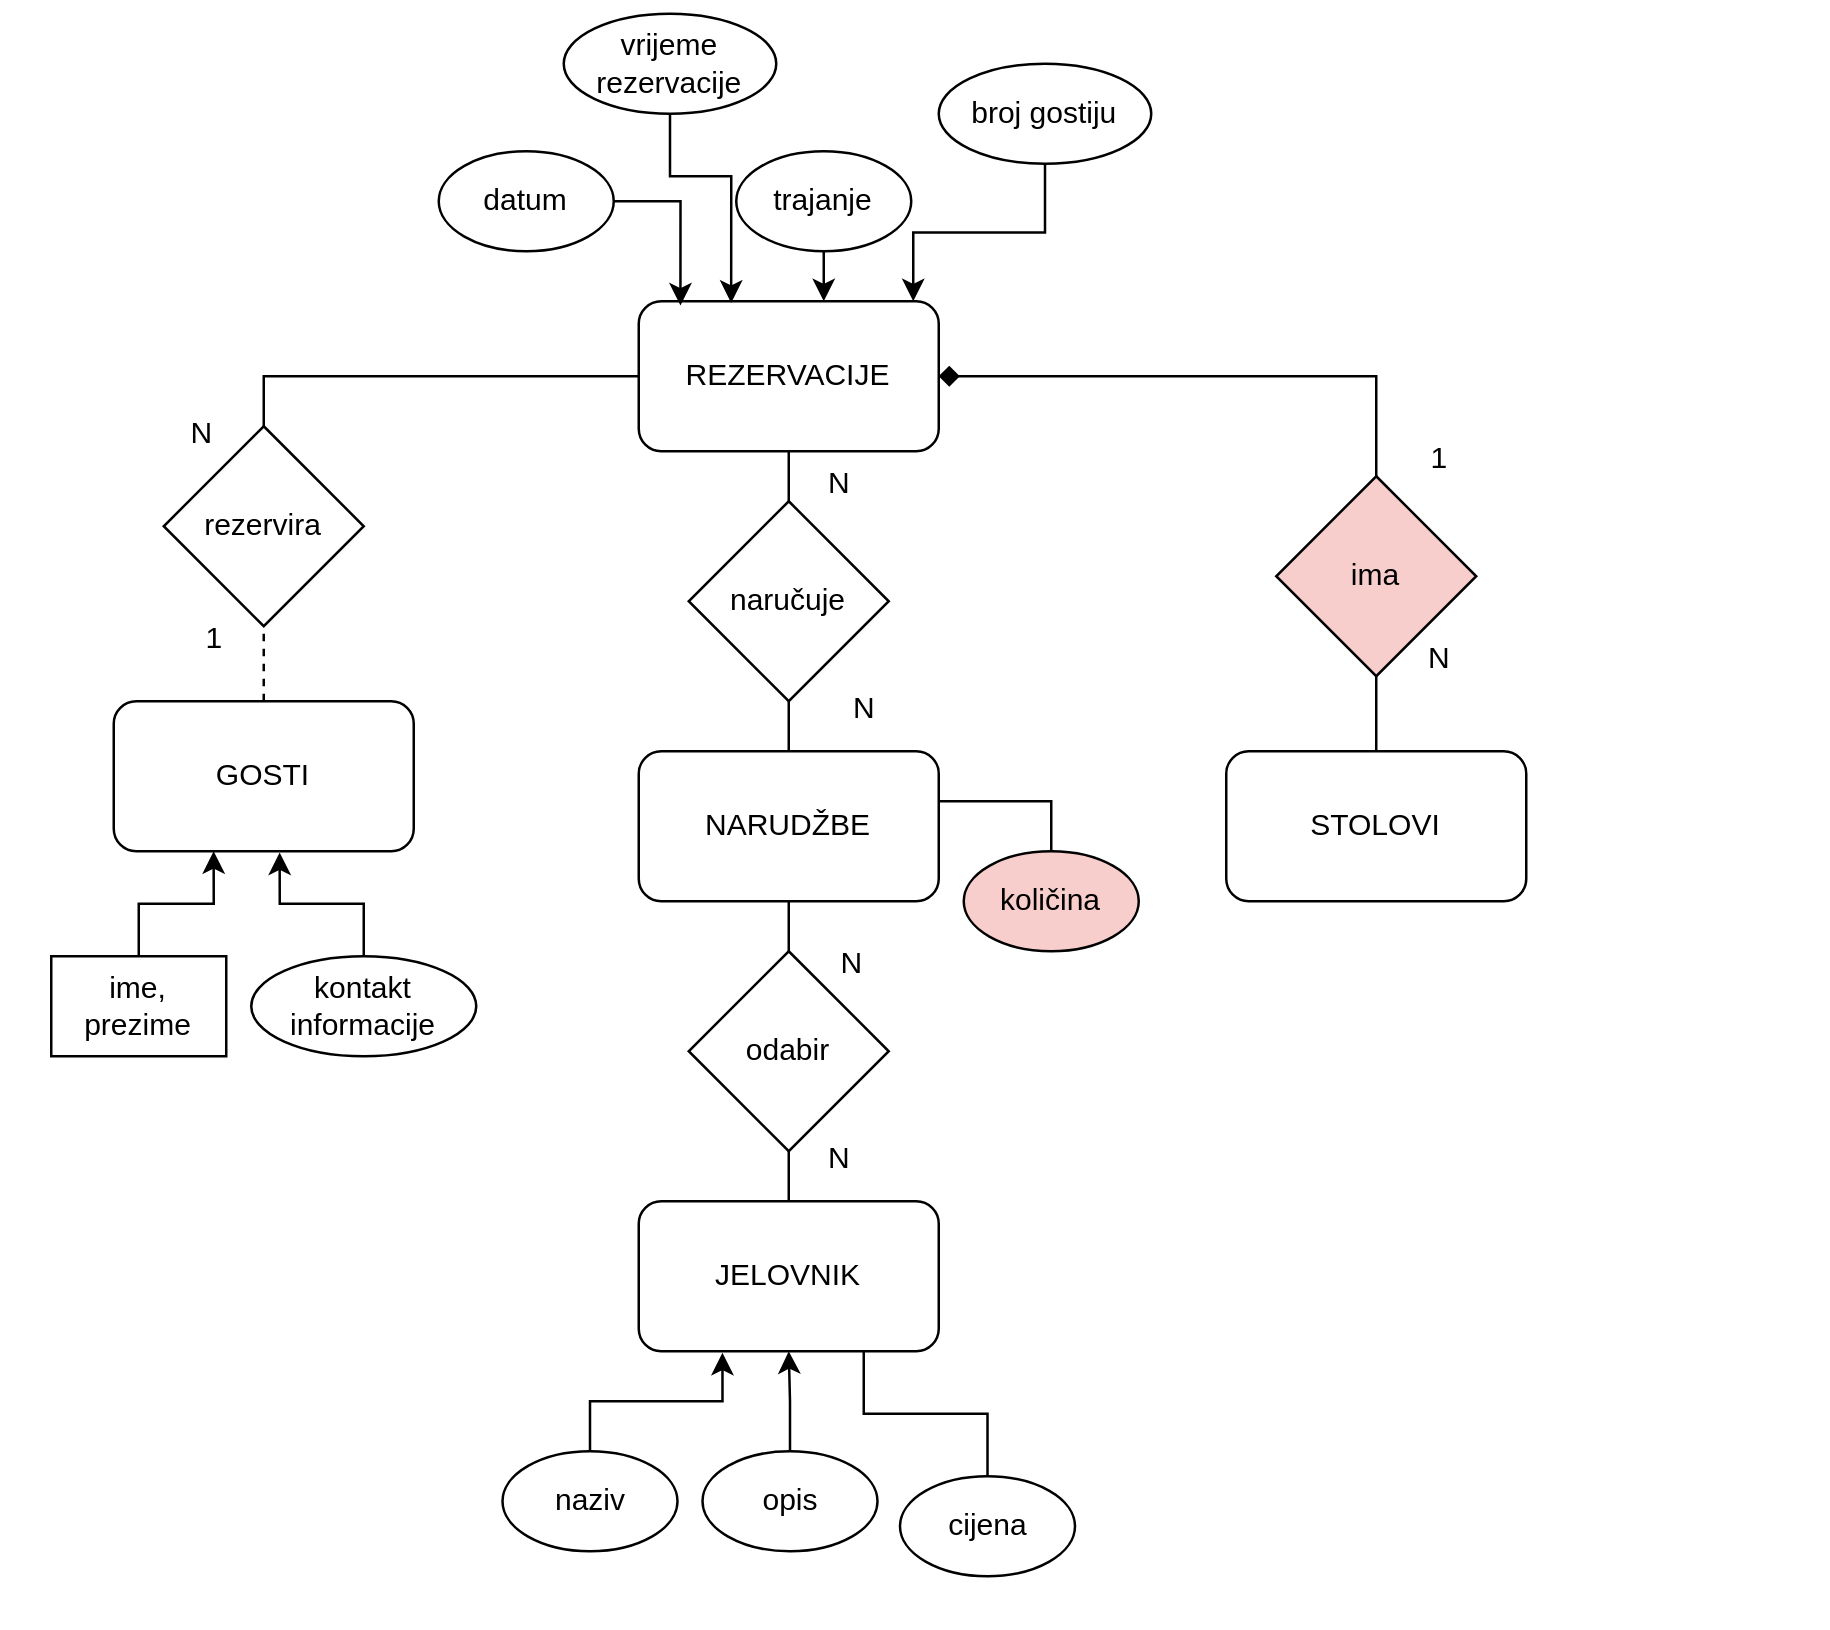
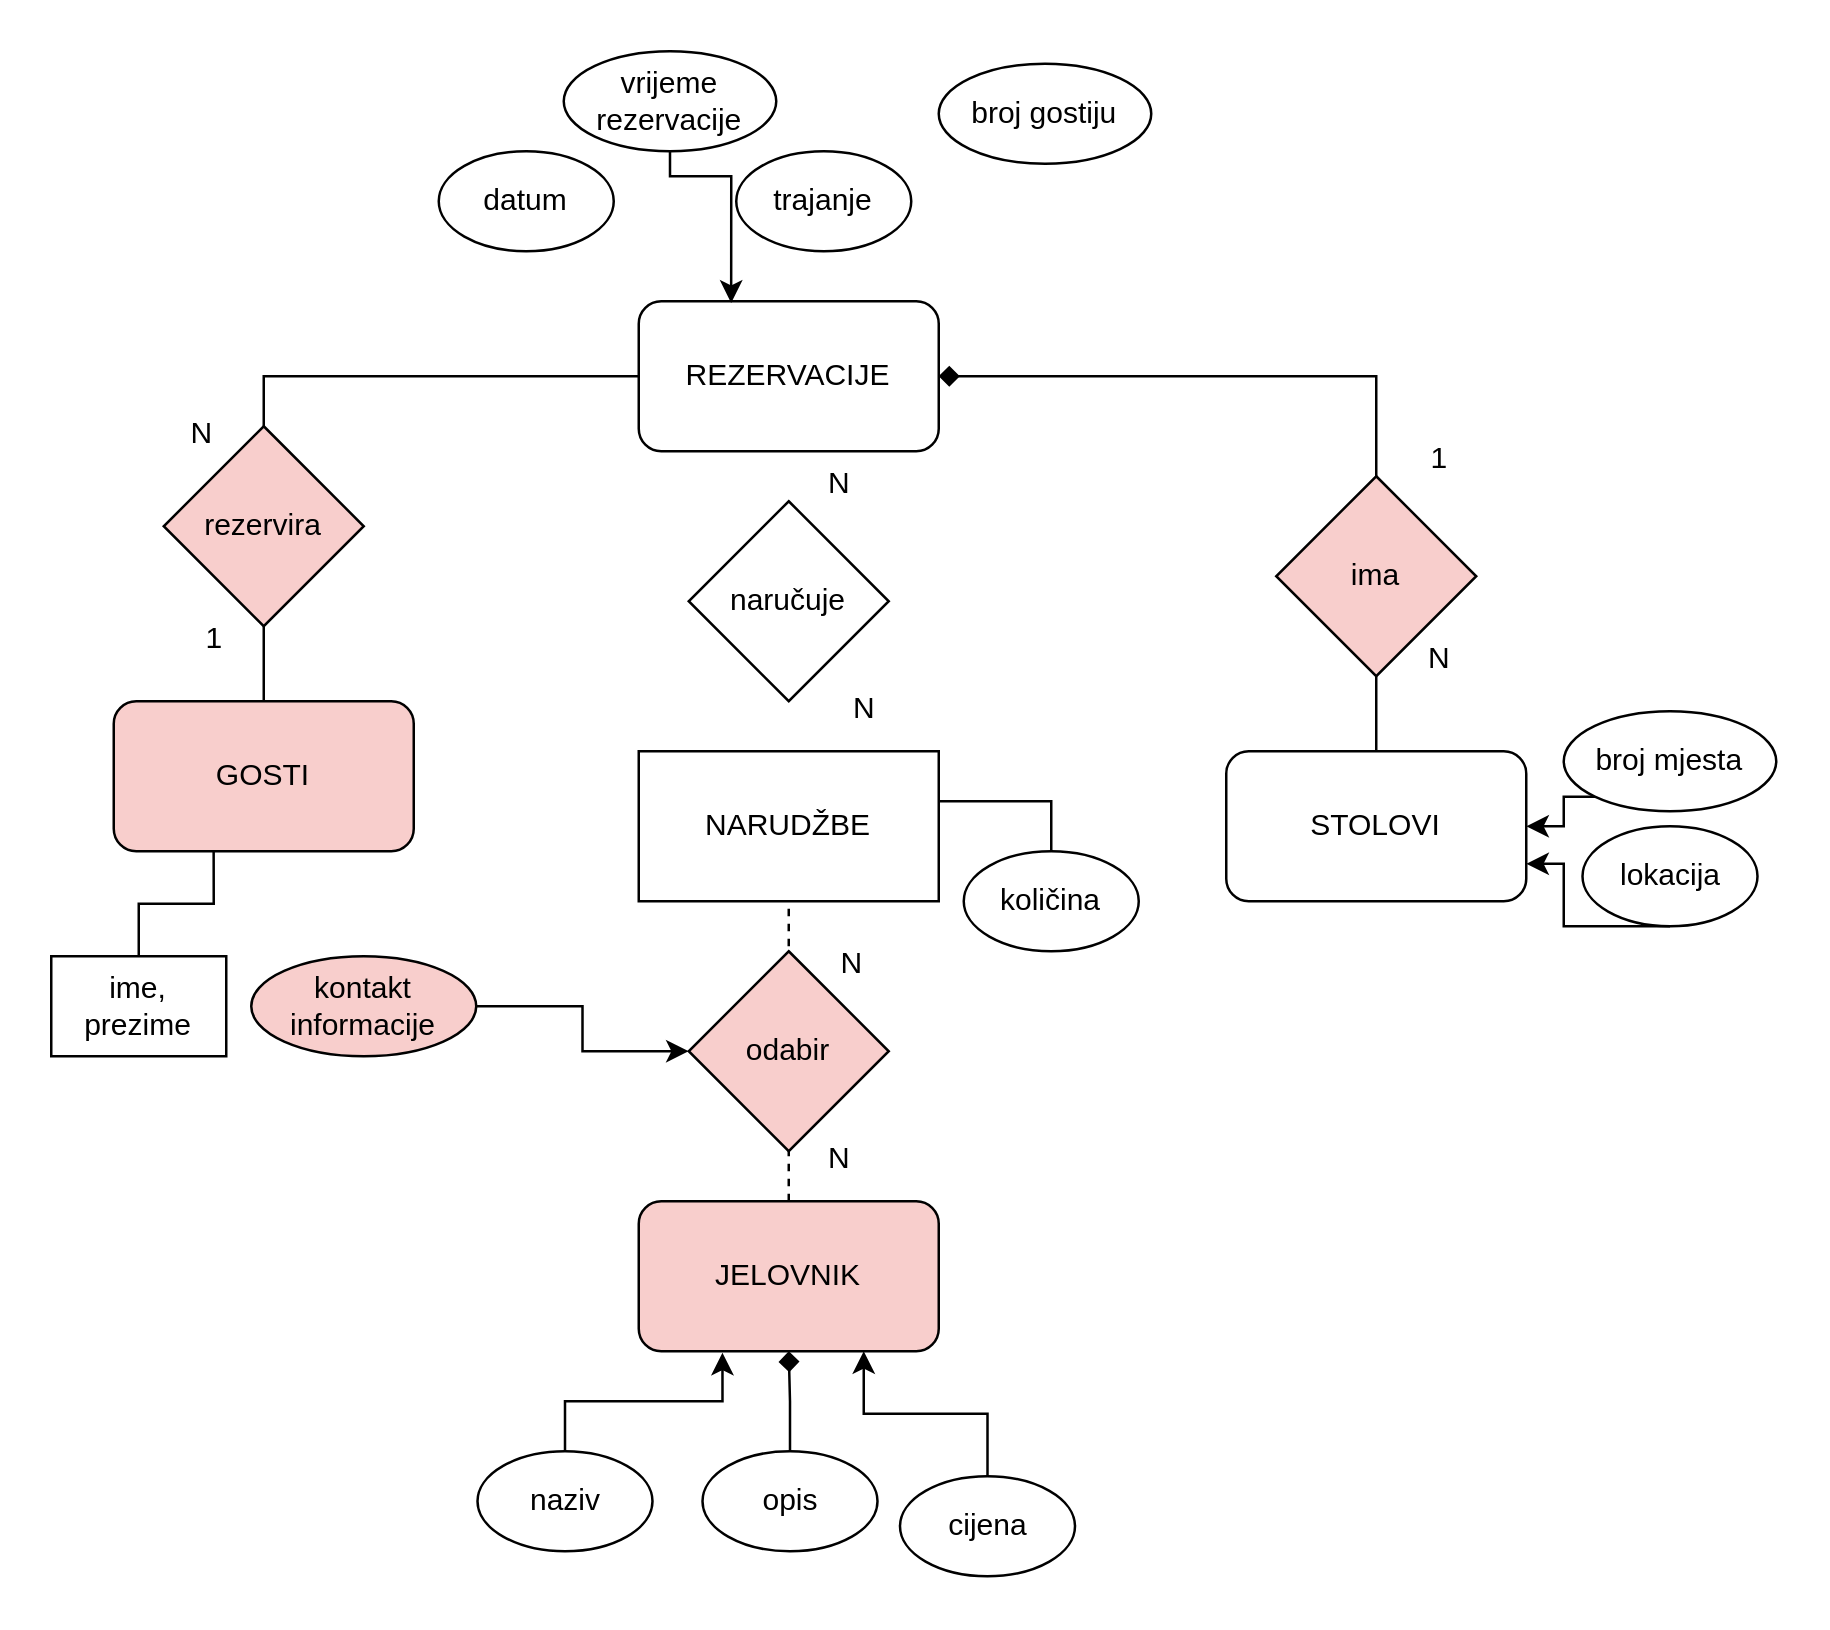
(670, 64) -> (670, 101)
(680, 212) -> none
(988, 233) -> none
(824, 268) -> none
(264, 526) -> (264, 526)
(264, 661) -> (264, 661)
(789, 726) -> none
none -> (1670, 761)
(264, 776) -> (264, 776)
none -> (1564, 806)
(789, 826) -> (789, 826)
(214, 869) -> (214, 862)
none -> (1670, 876)
(1051, 901) -> (1051, 901)
(330, 904) -> (583, 1020)
(789, 925) -> (789, 925)
none -> (1576, 926)
(364, 1006) -> (364, 1006)
(789, 1051) -> (789, 1051)
(789, 1276) -> (789, 1276)
(864, 1362) -> (864, 1369)
(789, 1370) -> (789, 1372)
(590, 1501) -> (565, 1501)
